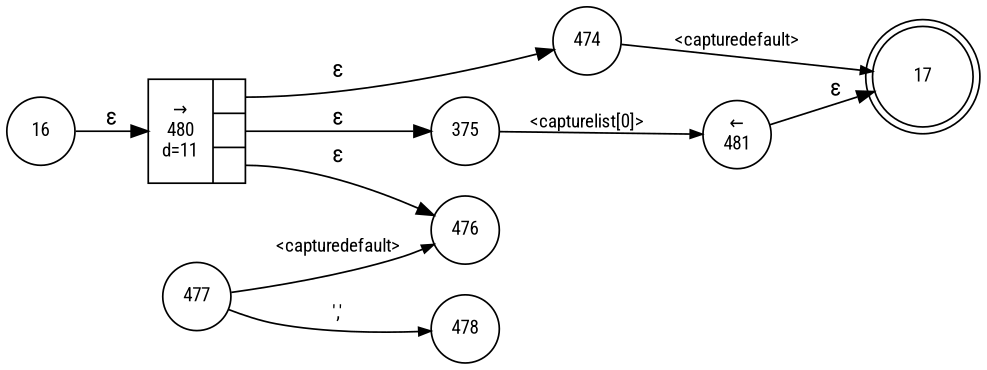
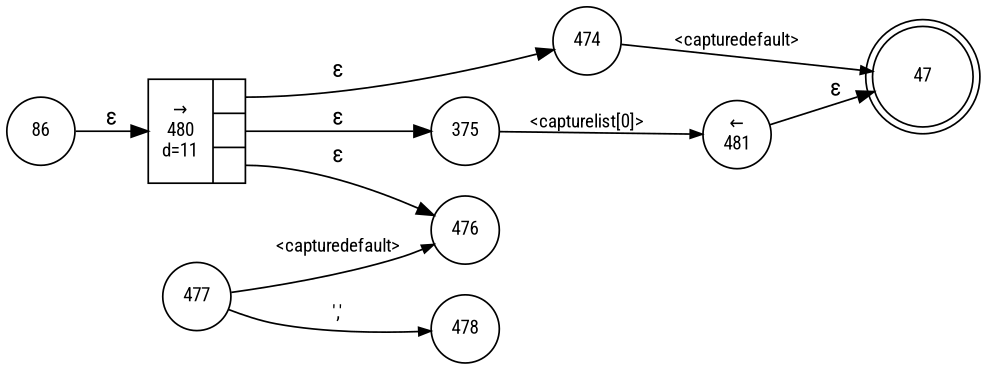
(923, 77) -> (923, 77)
(41, 131) -> (41, 131)
